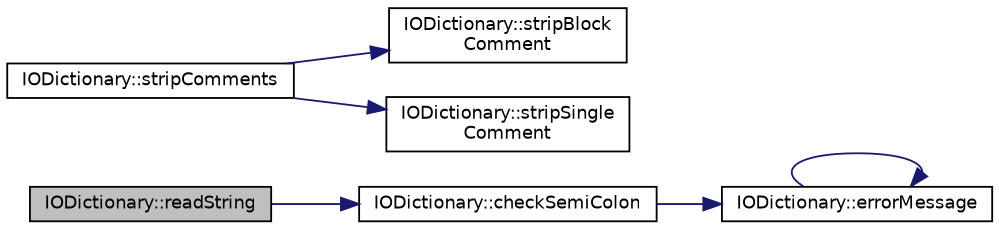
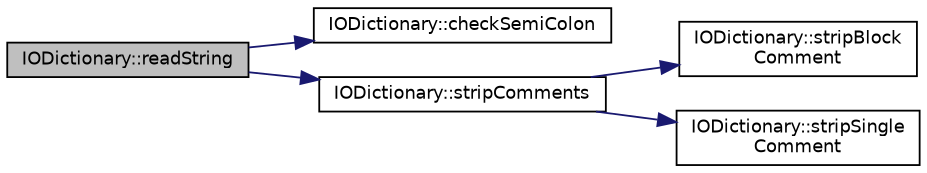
none -> (275, 75)
(857, 204) -> none
